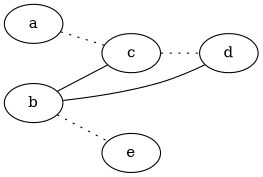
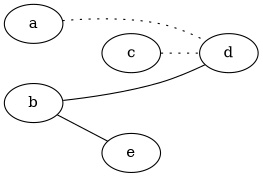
(83, 39) -> (136, 20)
(83, 78) -> none
(83, 128) -> (83, 128)
